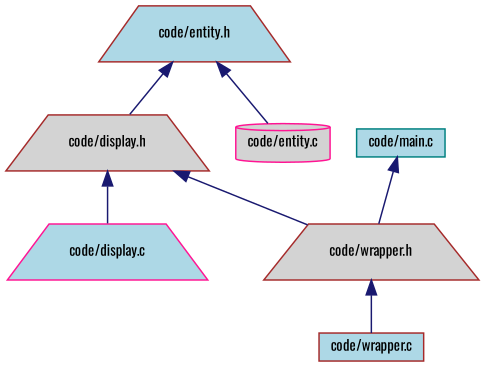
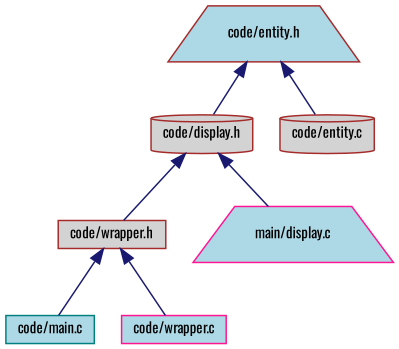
(108, 143) -> (202, 134)
(283, 143) -> (327, 134)
(386, 198) -> (77, 288)
(108, 252) -> (293, 234)
(371, 252) -> (112, 234)
(371, 347) -> (174, 330)
